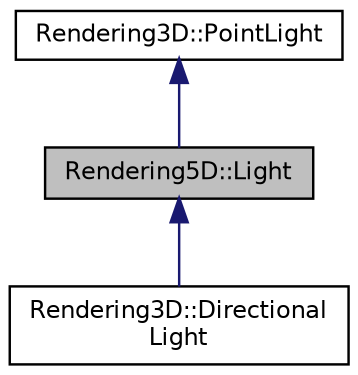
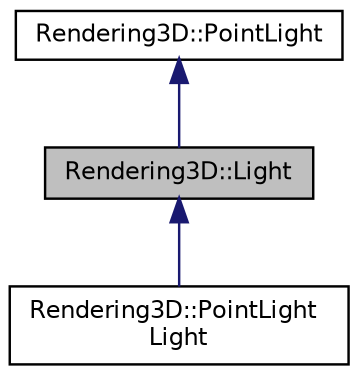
(179, 173) -> (179, 173)
(179, 325) -> (179, 325)
